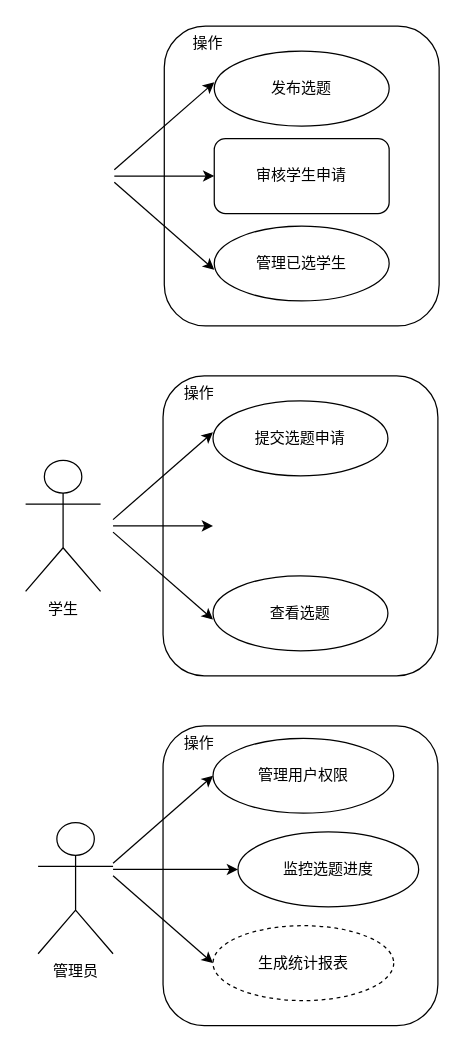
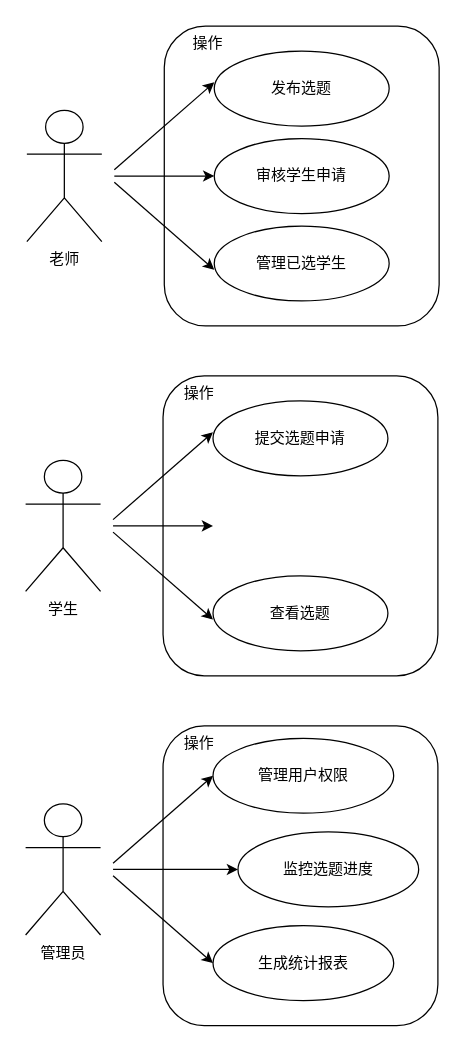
none -> (64, 176)
(302, 176) -> (302, 176)
(76, 888) -> (63, 869)
(304, 963) -> (304, 963)
